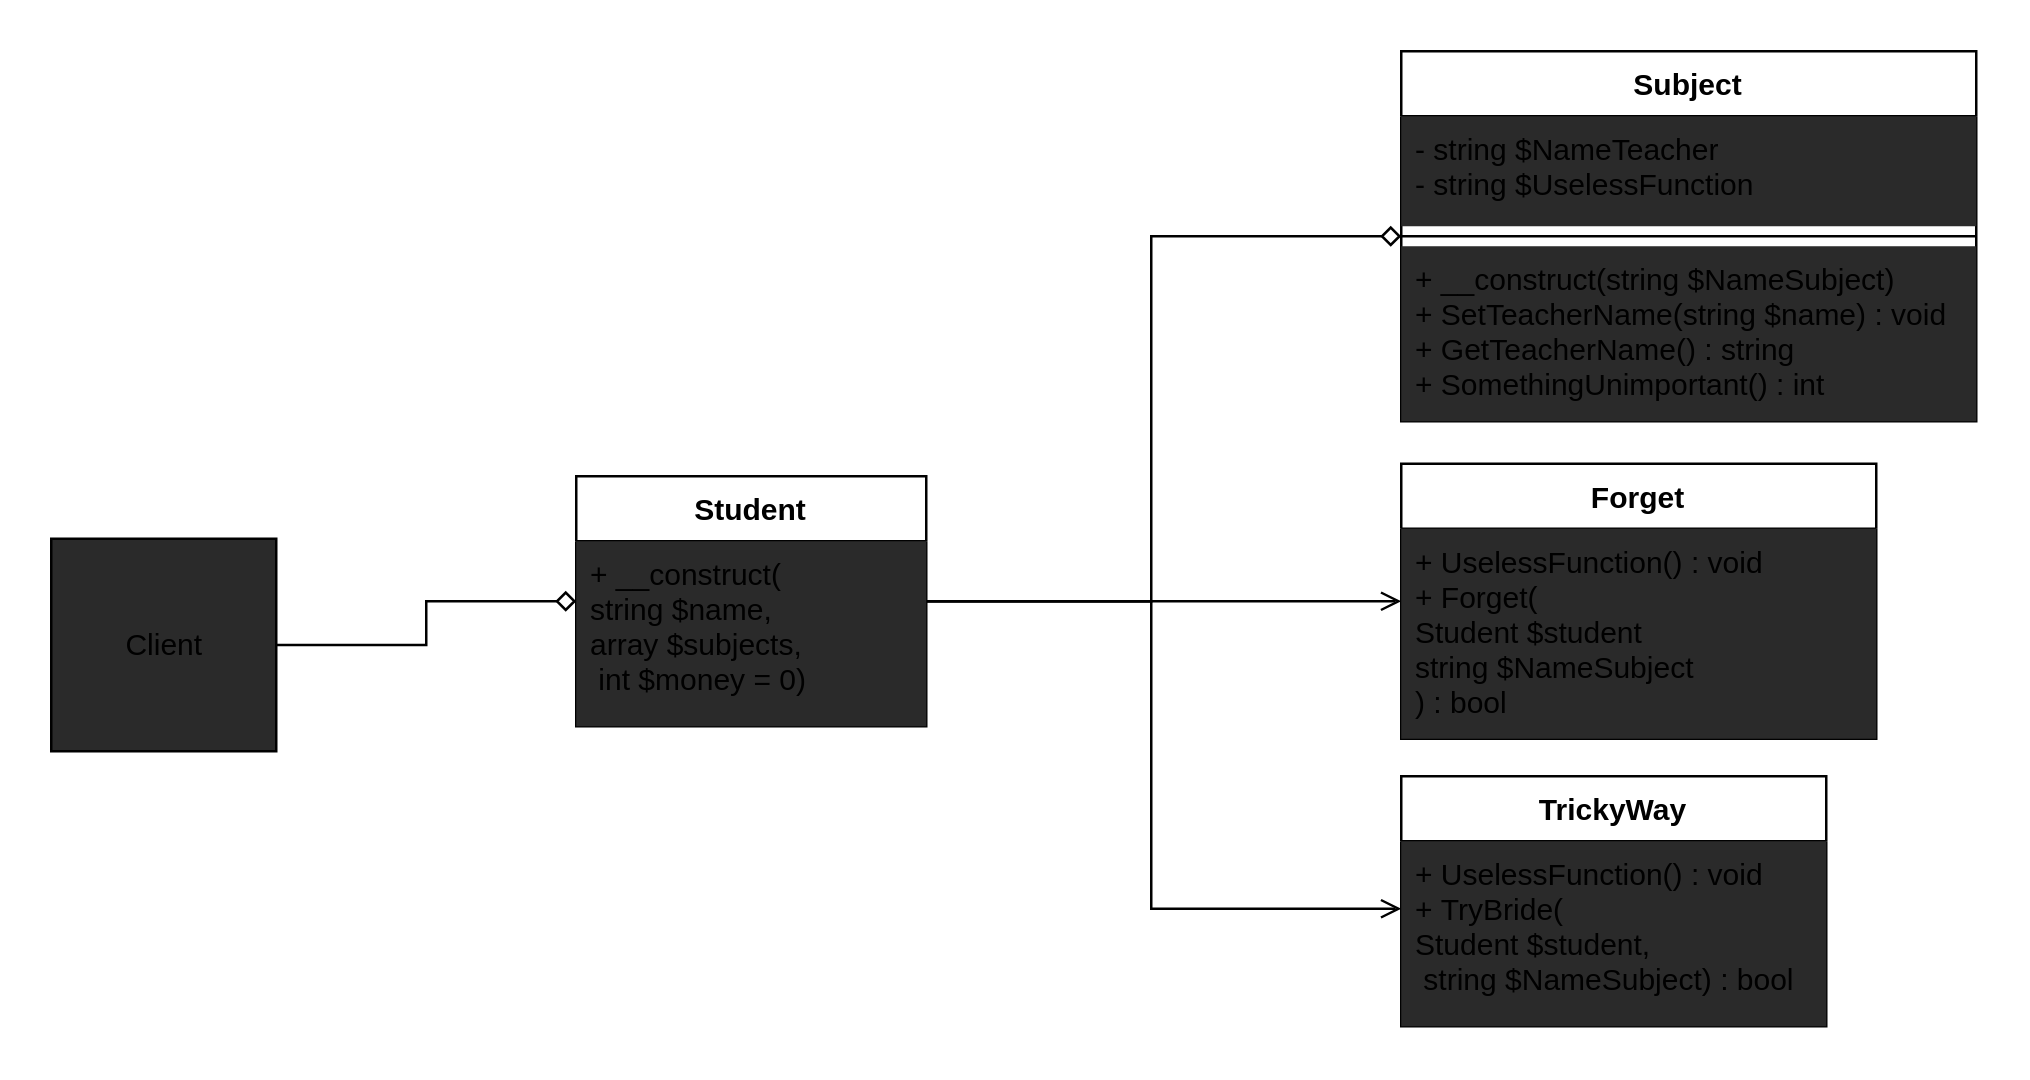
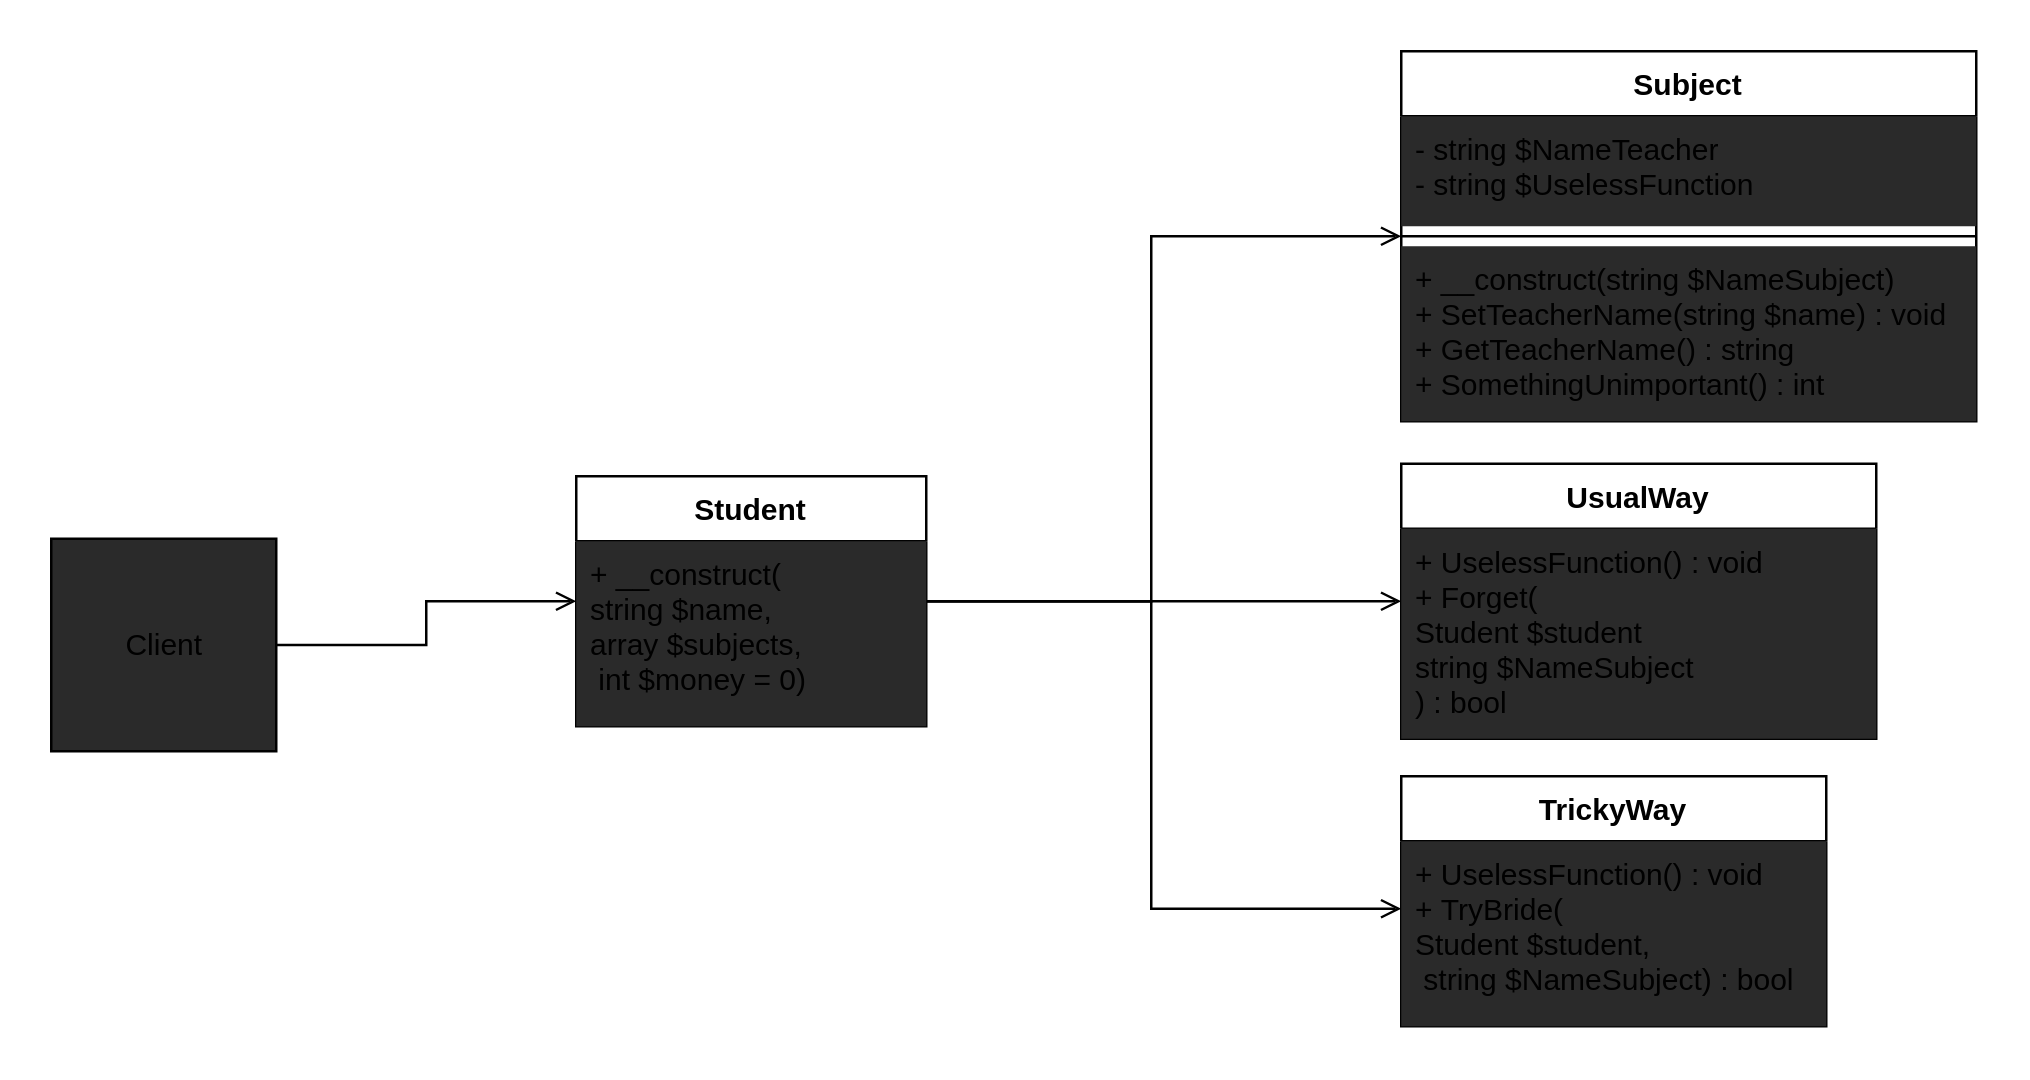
(1381, 236) -> (1388, 236)
(1638, 498) -> (1638, 498)
(556, 601) -> (563, 601)
